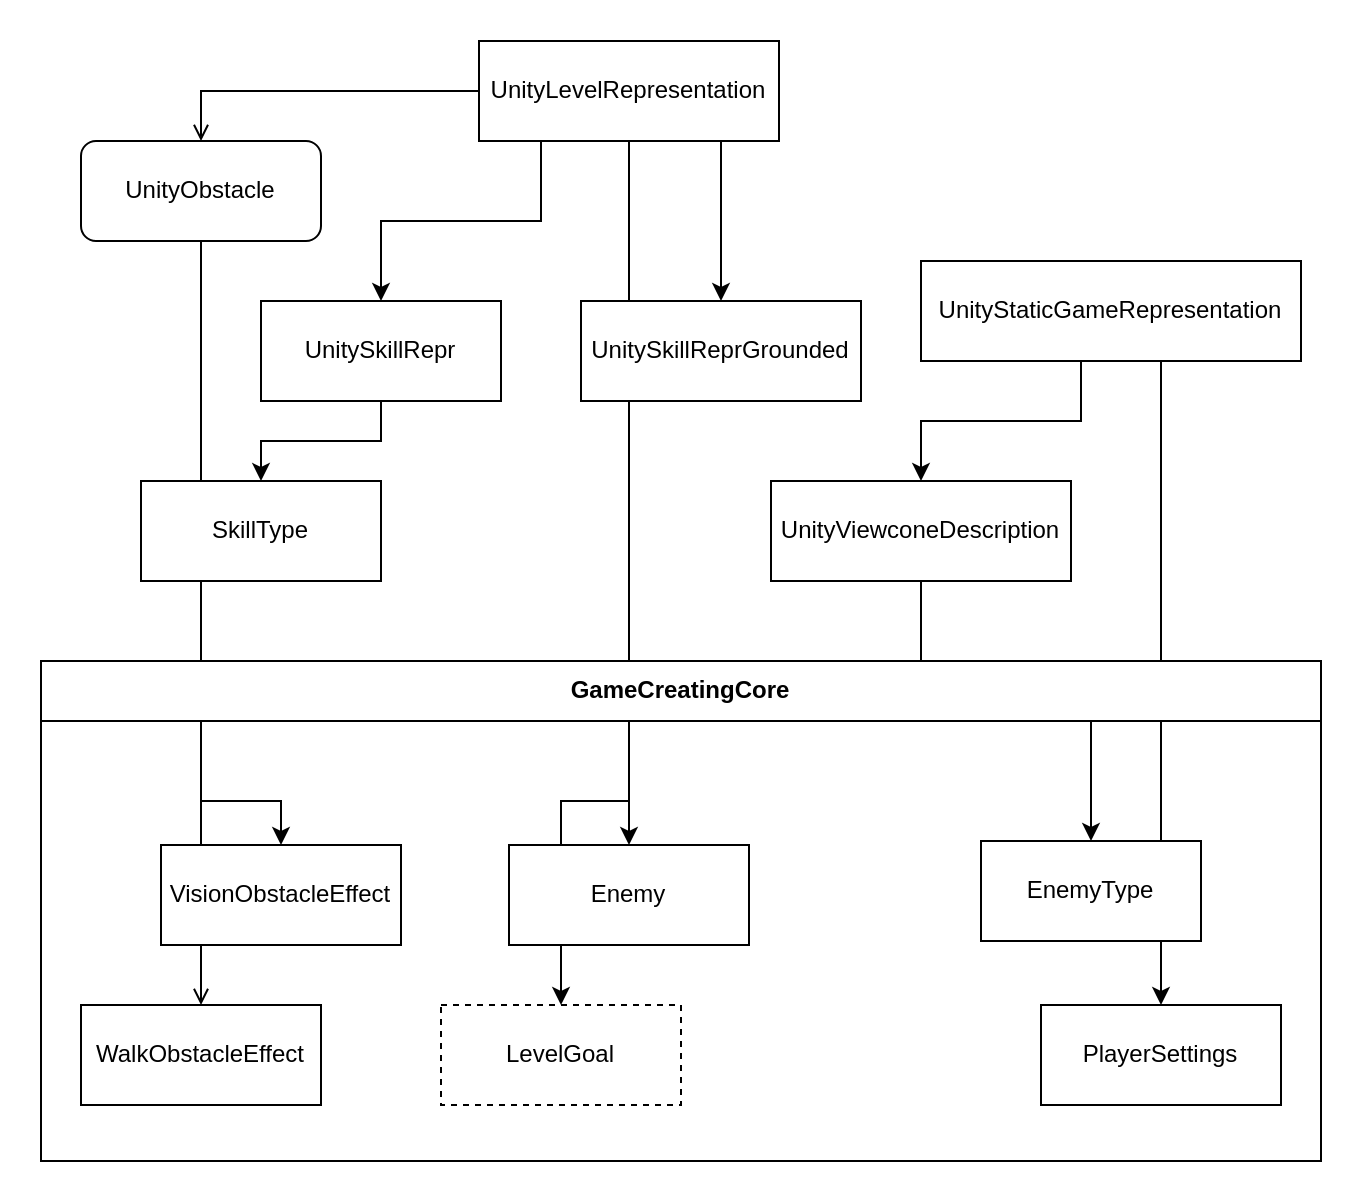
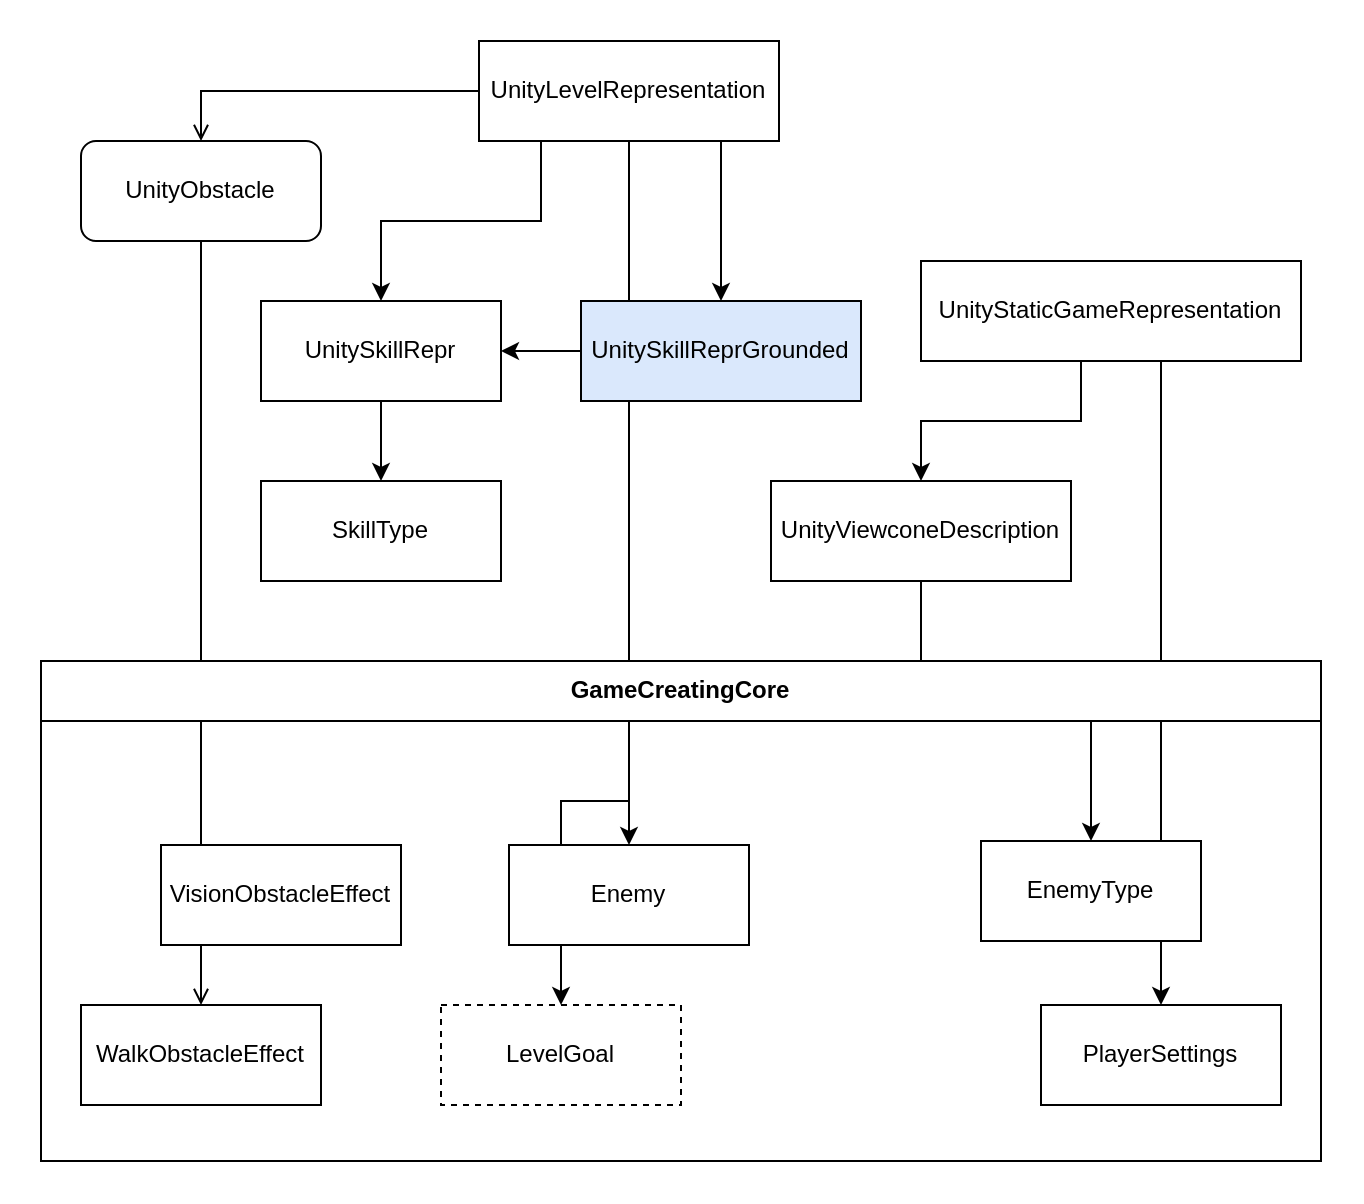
none -> (548, 351)
(721, 351) -> (721, 351)
(261, 531) -> (381, 531)
(258, 801) -> none
